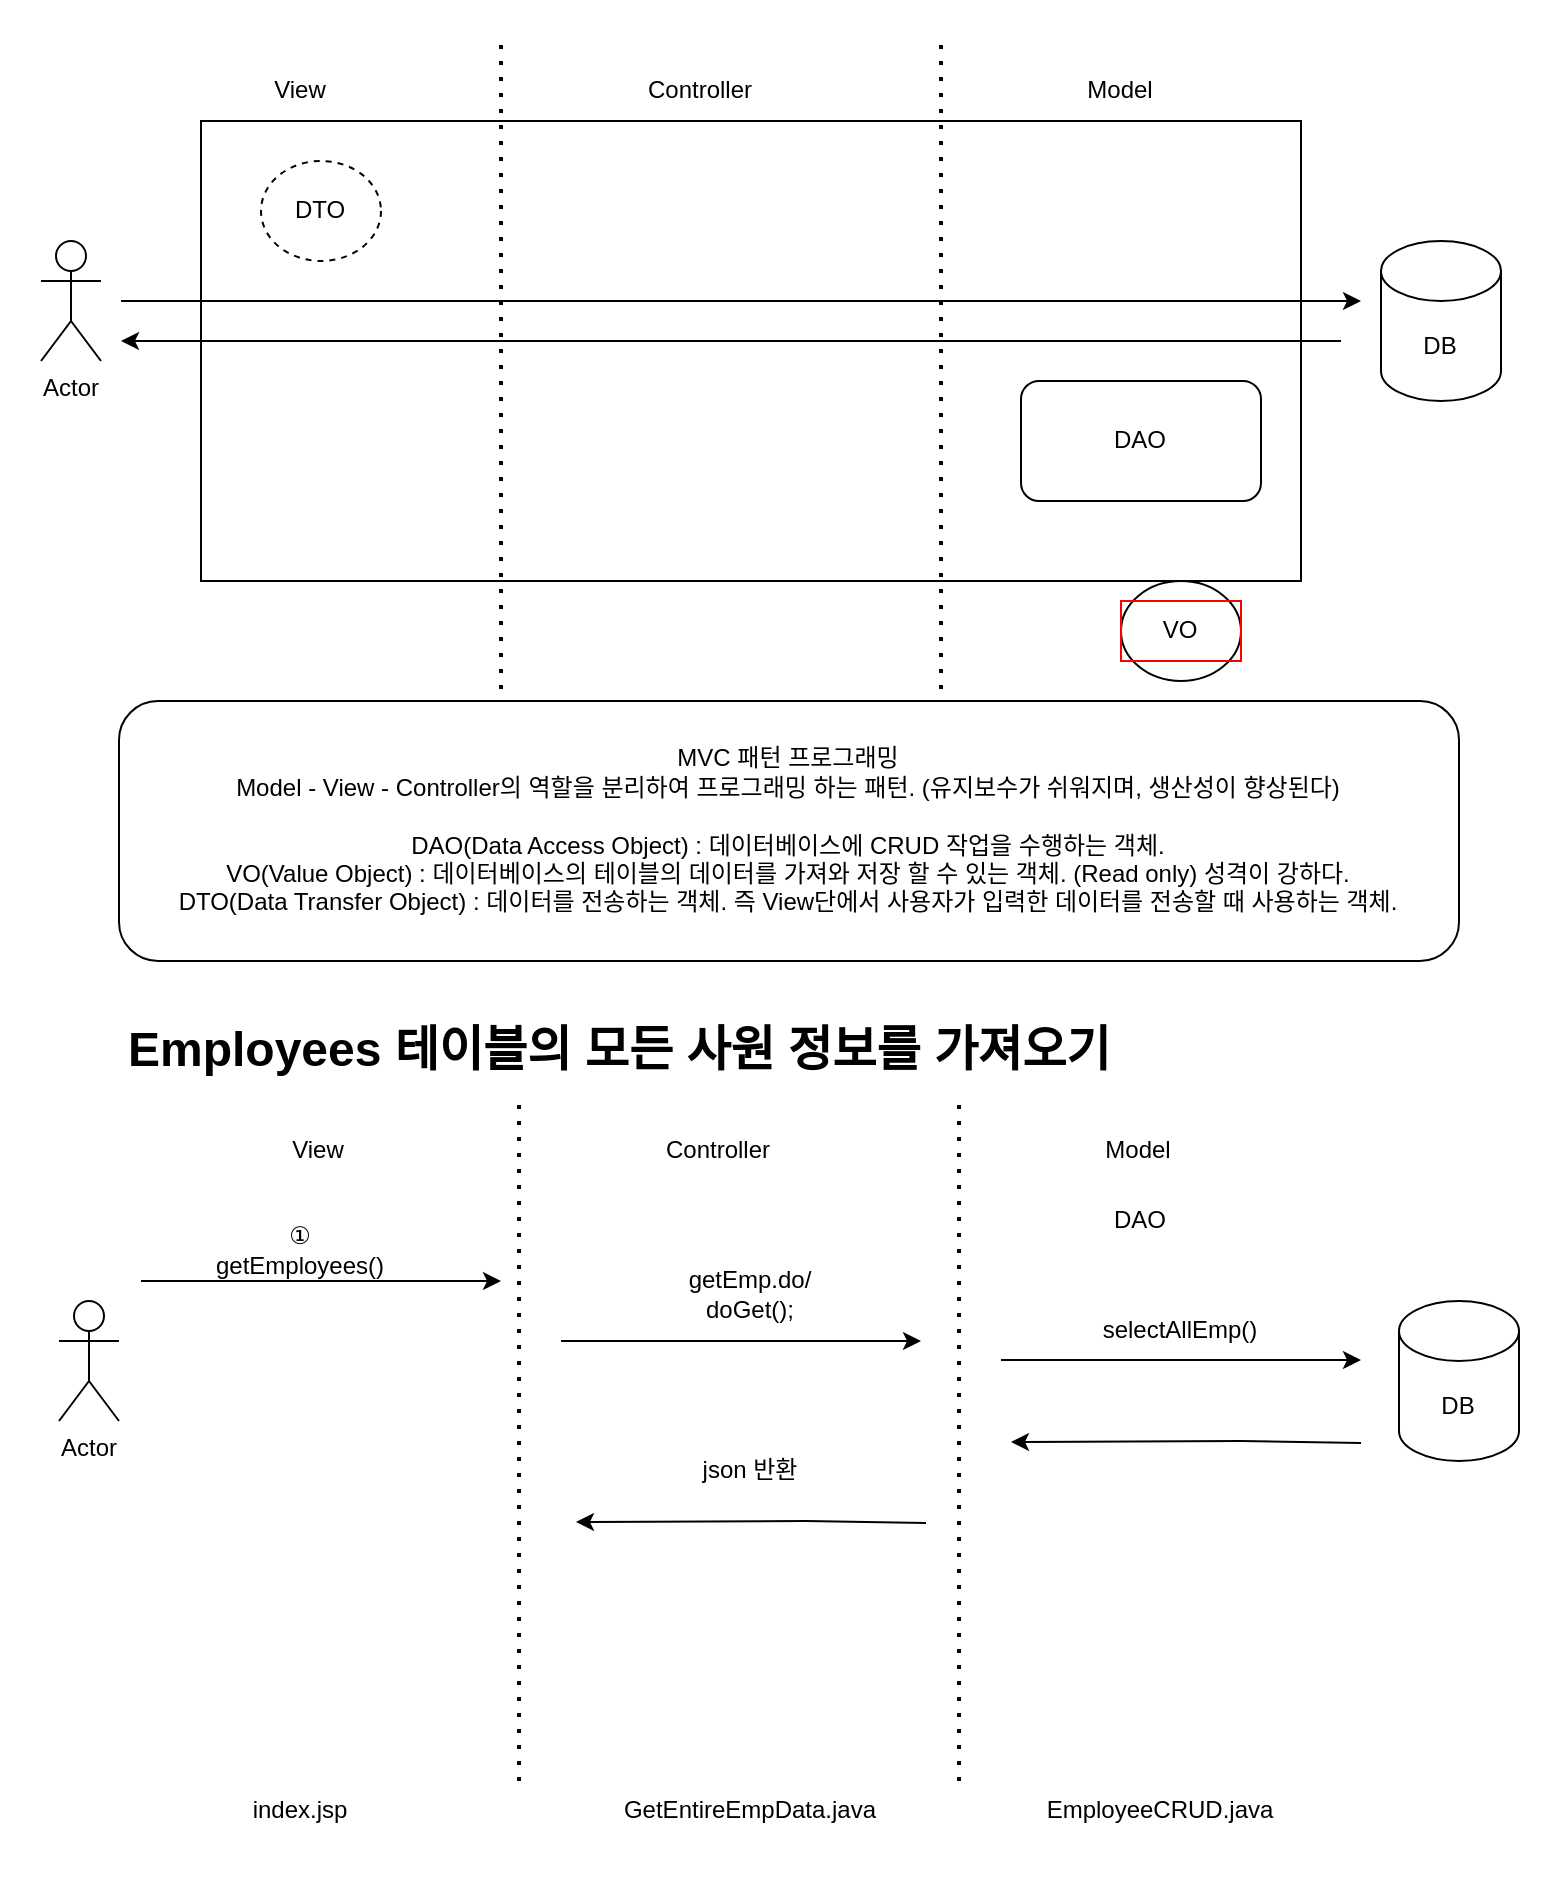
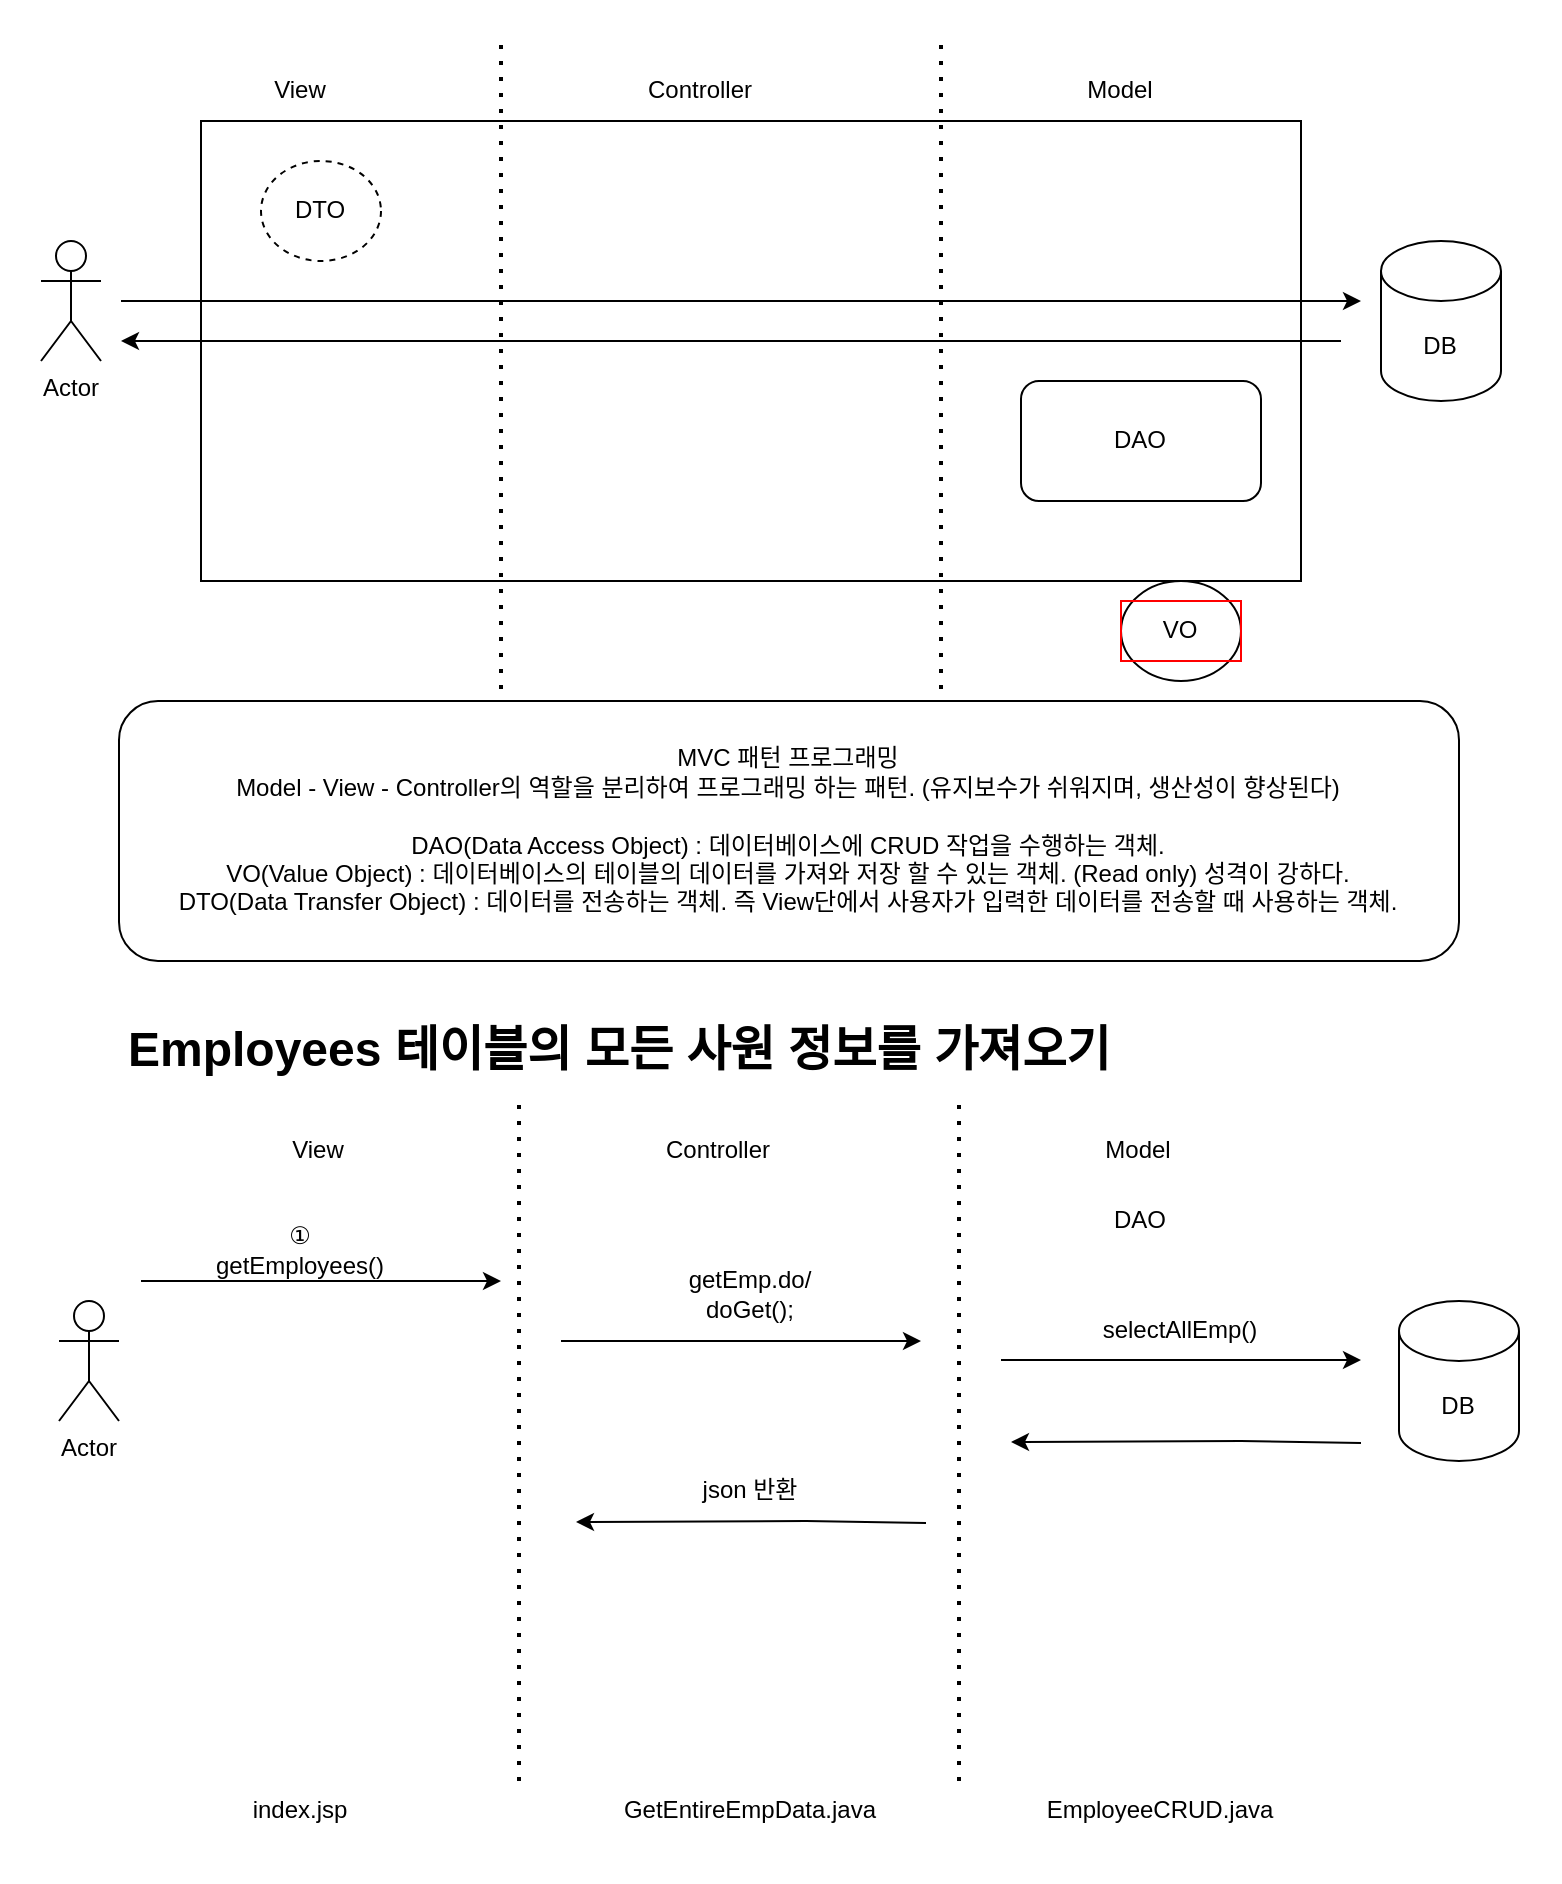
(751, 1471) -> (751, 1491)
